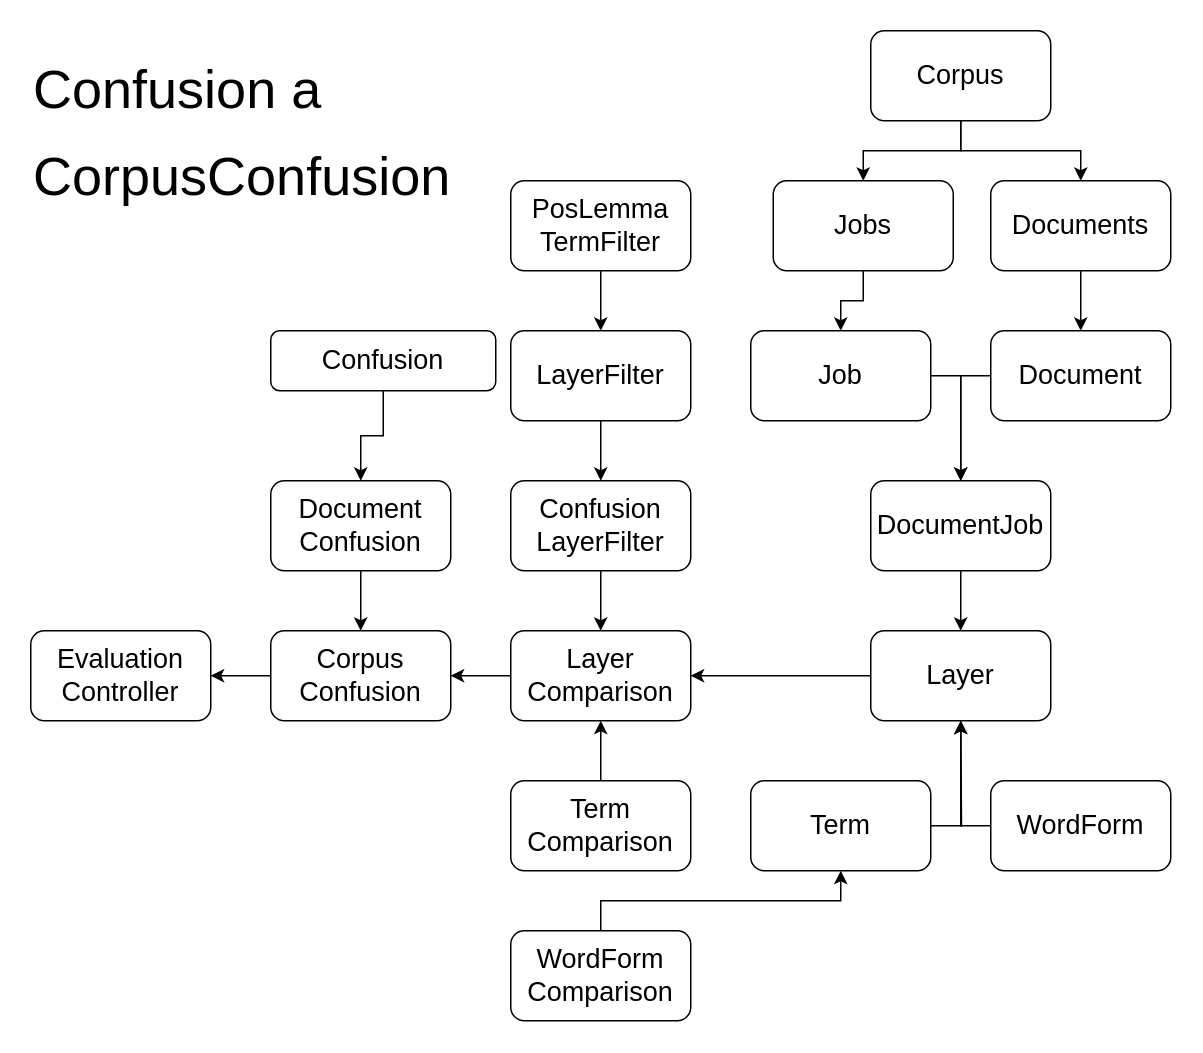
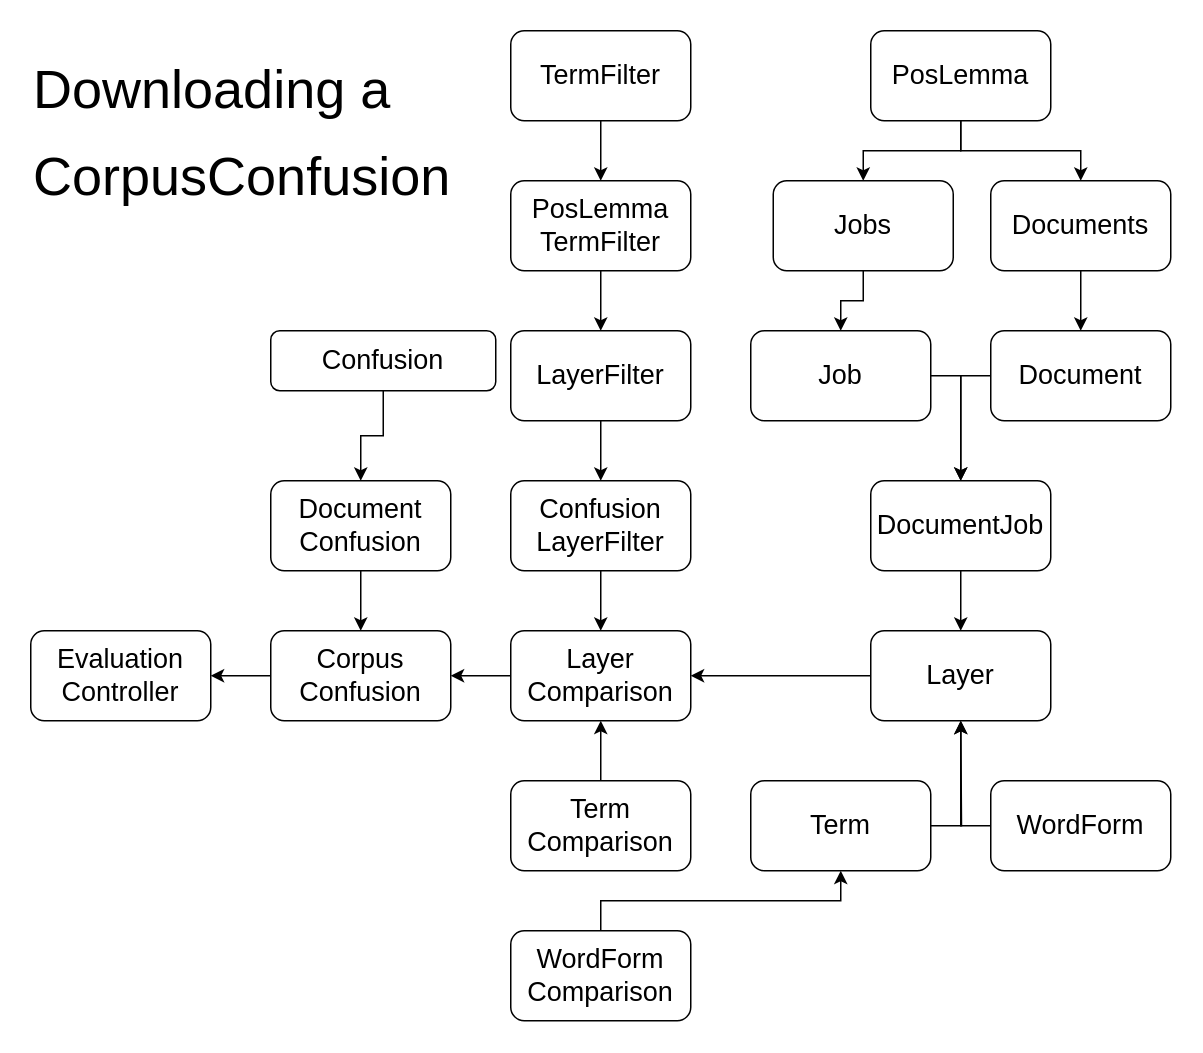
(160, 52) -> (168, 52)
none -> (601, 76)
(961, 76) -> (961, 76)
none -> (601, 146)
